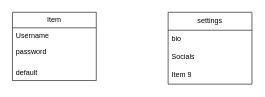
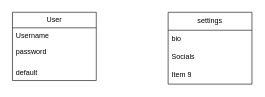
(54, 20) -> (54, 20)
